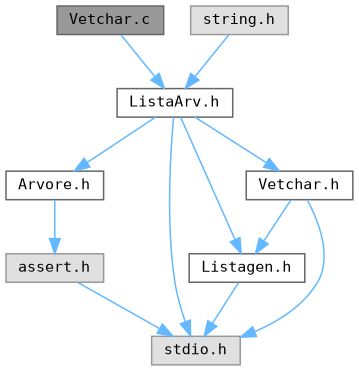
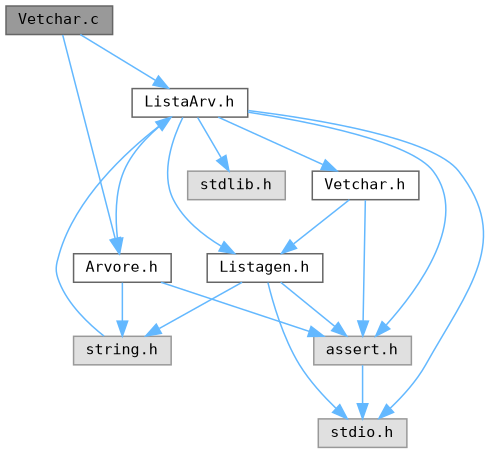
none -> (89, 137)
none -> (424, 163)
none -> (236, 185)
(319, 280) -> (364, 261)
none -> (122, 302)
none -> (308, 304)
none -> (201, 305)
